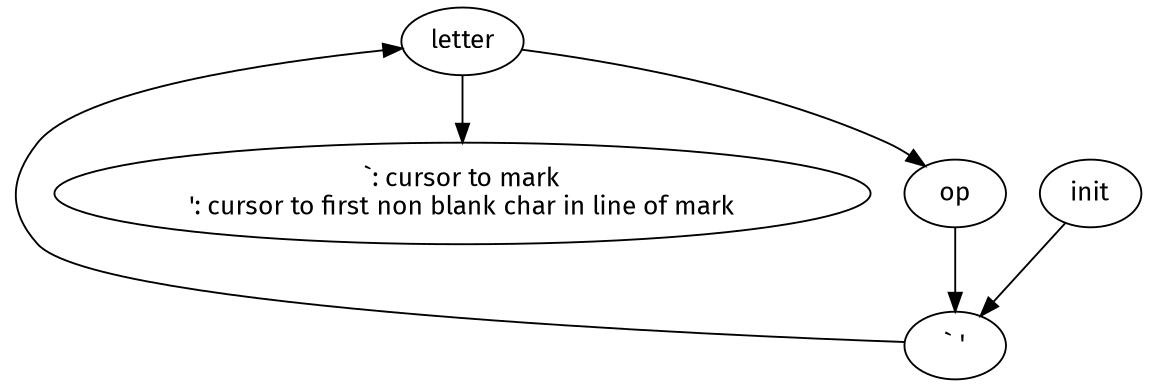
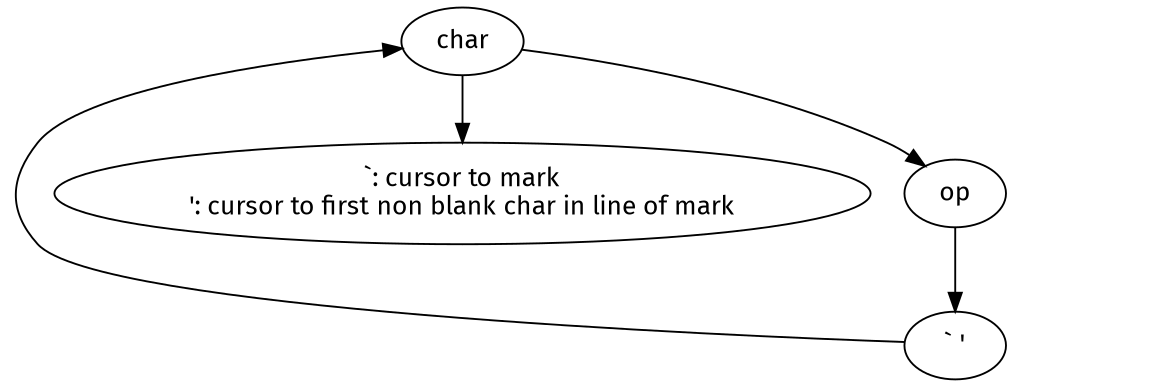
(463, 41) -> (463, 41)
(1091, 193) -> none
